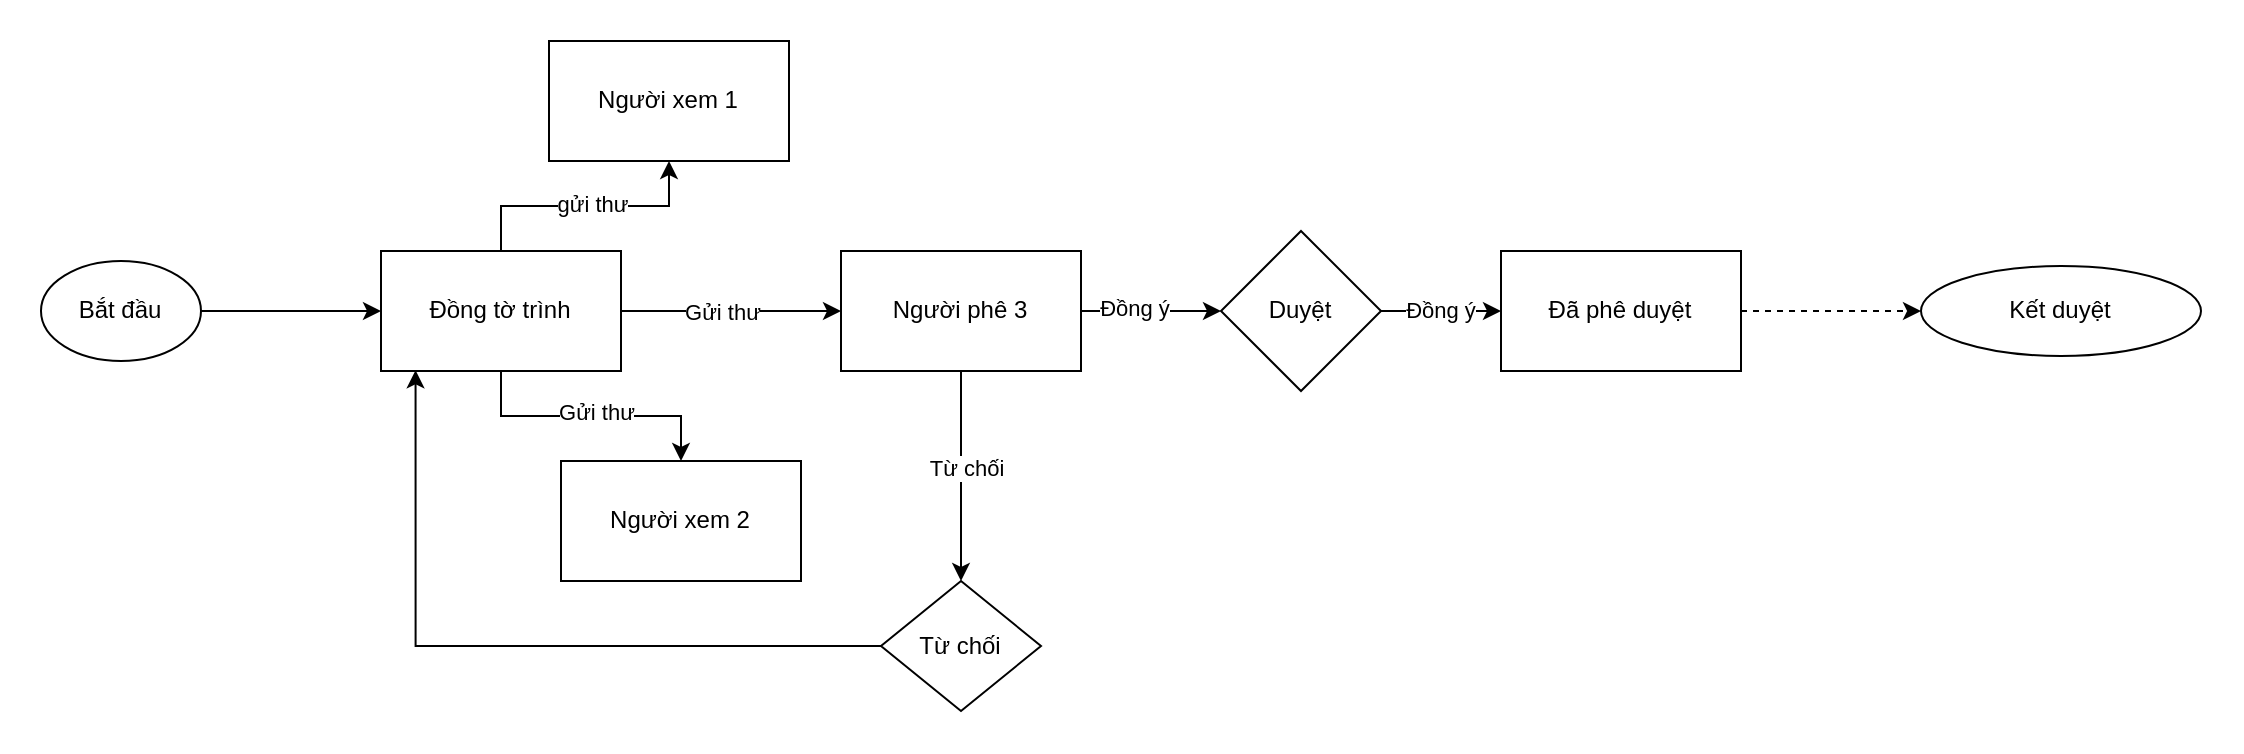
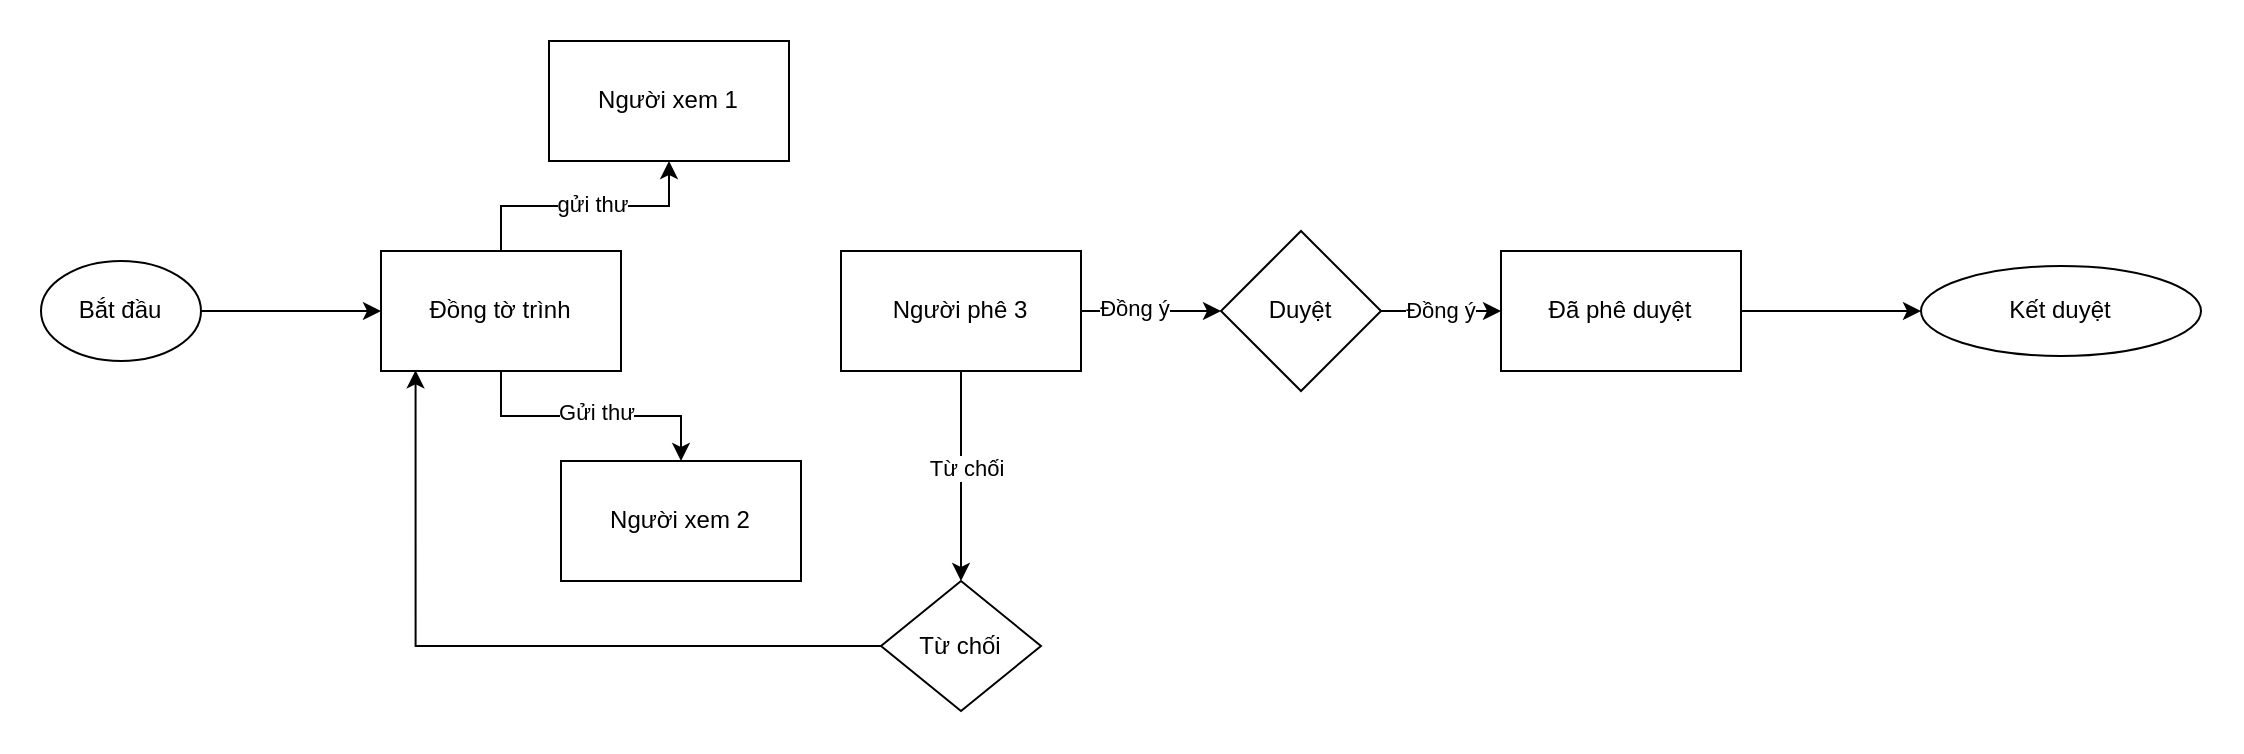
(721, 311) -> none
(1826, 311) -> (1826, 311)
